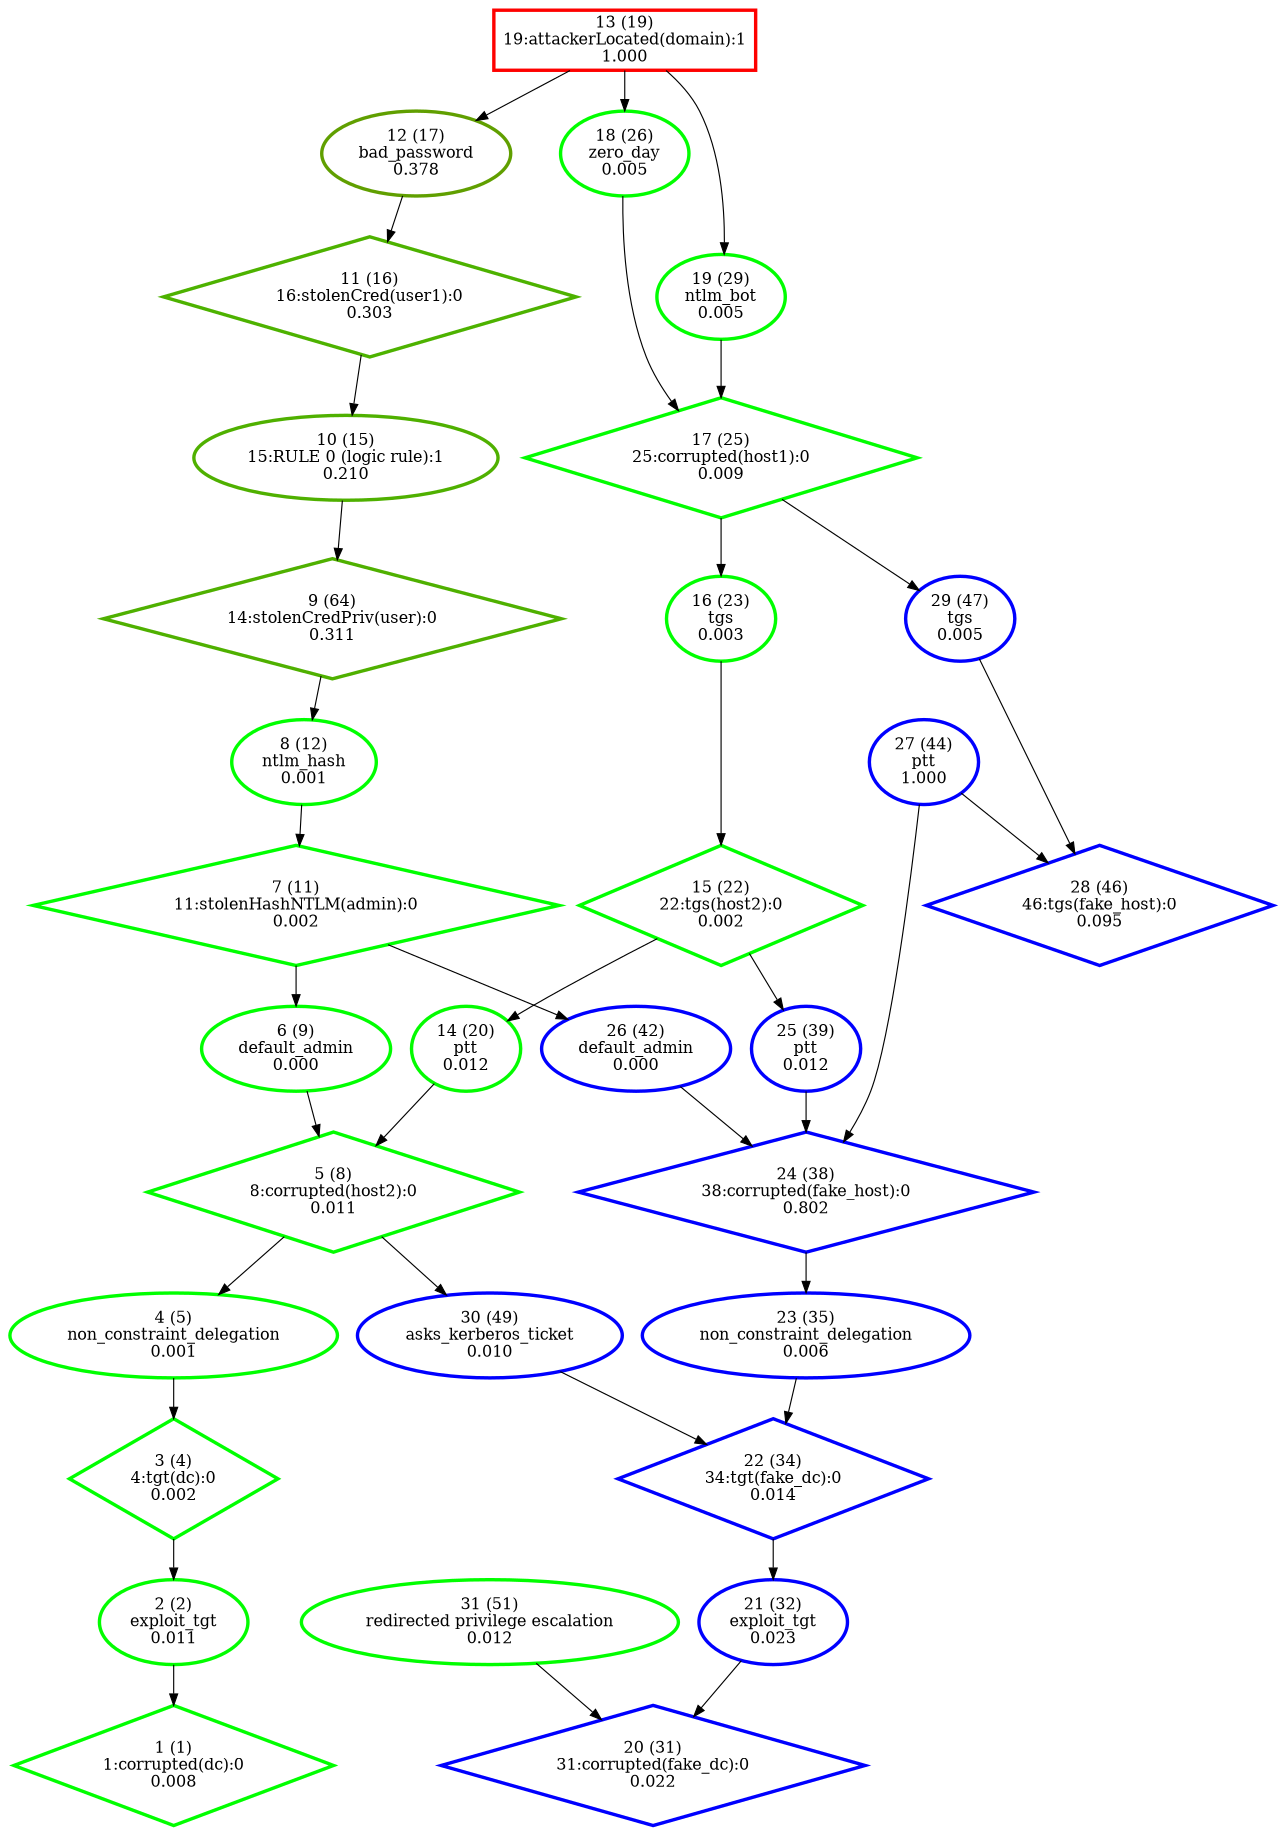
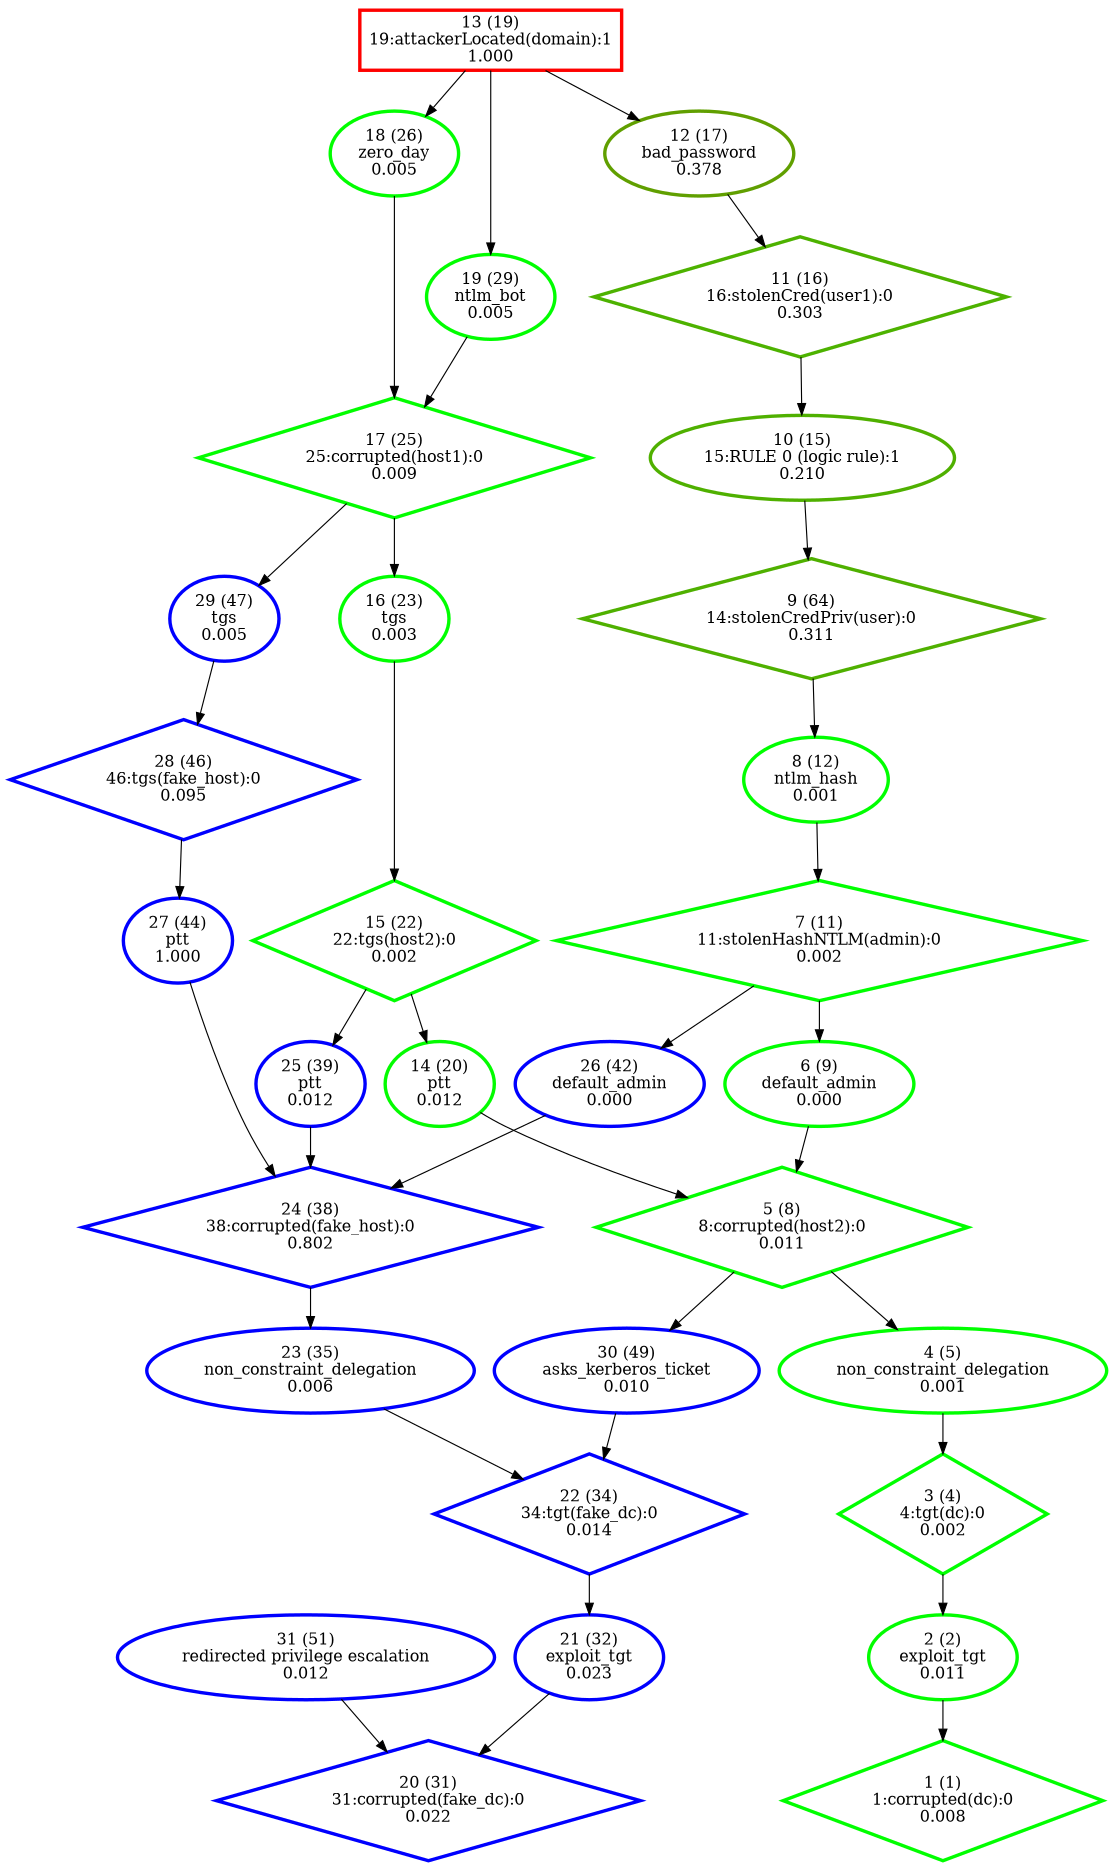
(1000, 824) -> (181, 863)
(490, 1622) -> (306, 1657)
